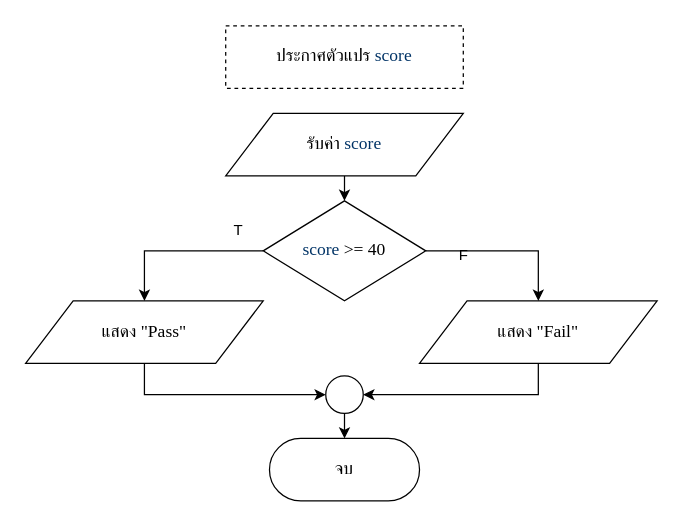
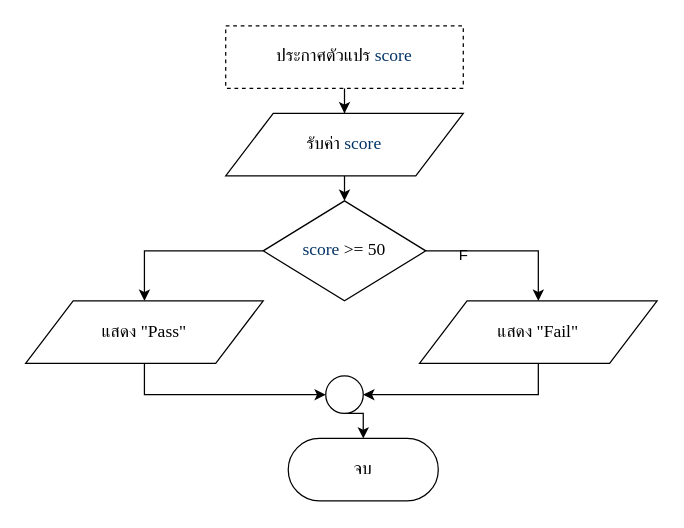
none -> (344, 105)
(238, 231) -> none
(344, 251) -> (344, 251)
(344, 469) -> (363, 469)
